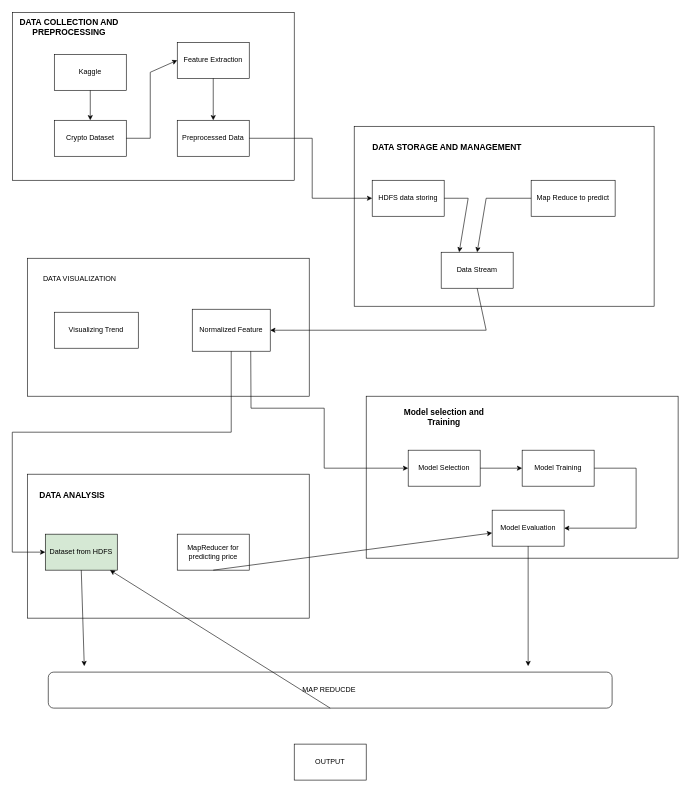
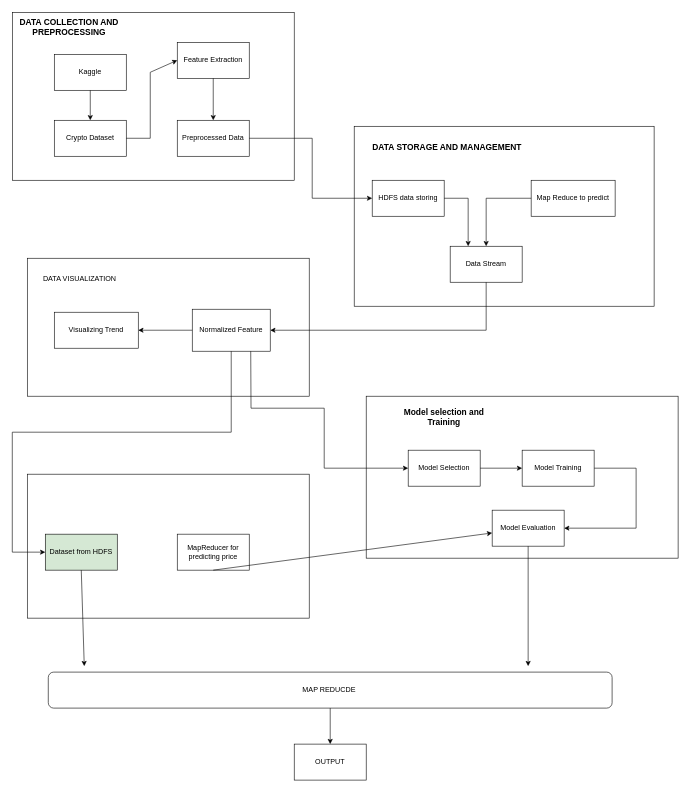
(477, 270) -> (486, 264)
none -> (143, 330)
(72, 495) -> none
(222, 640) -> (330, 738)
